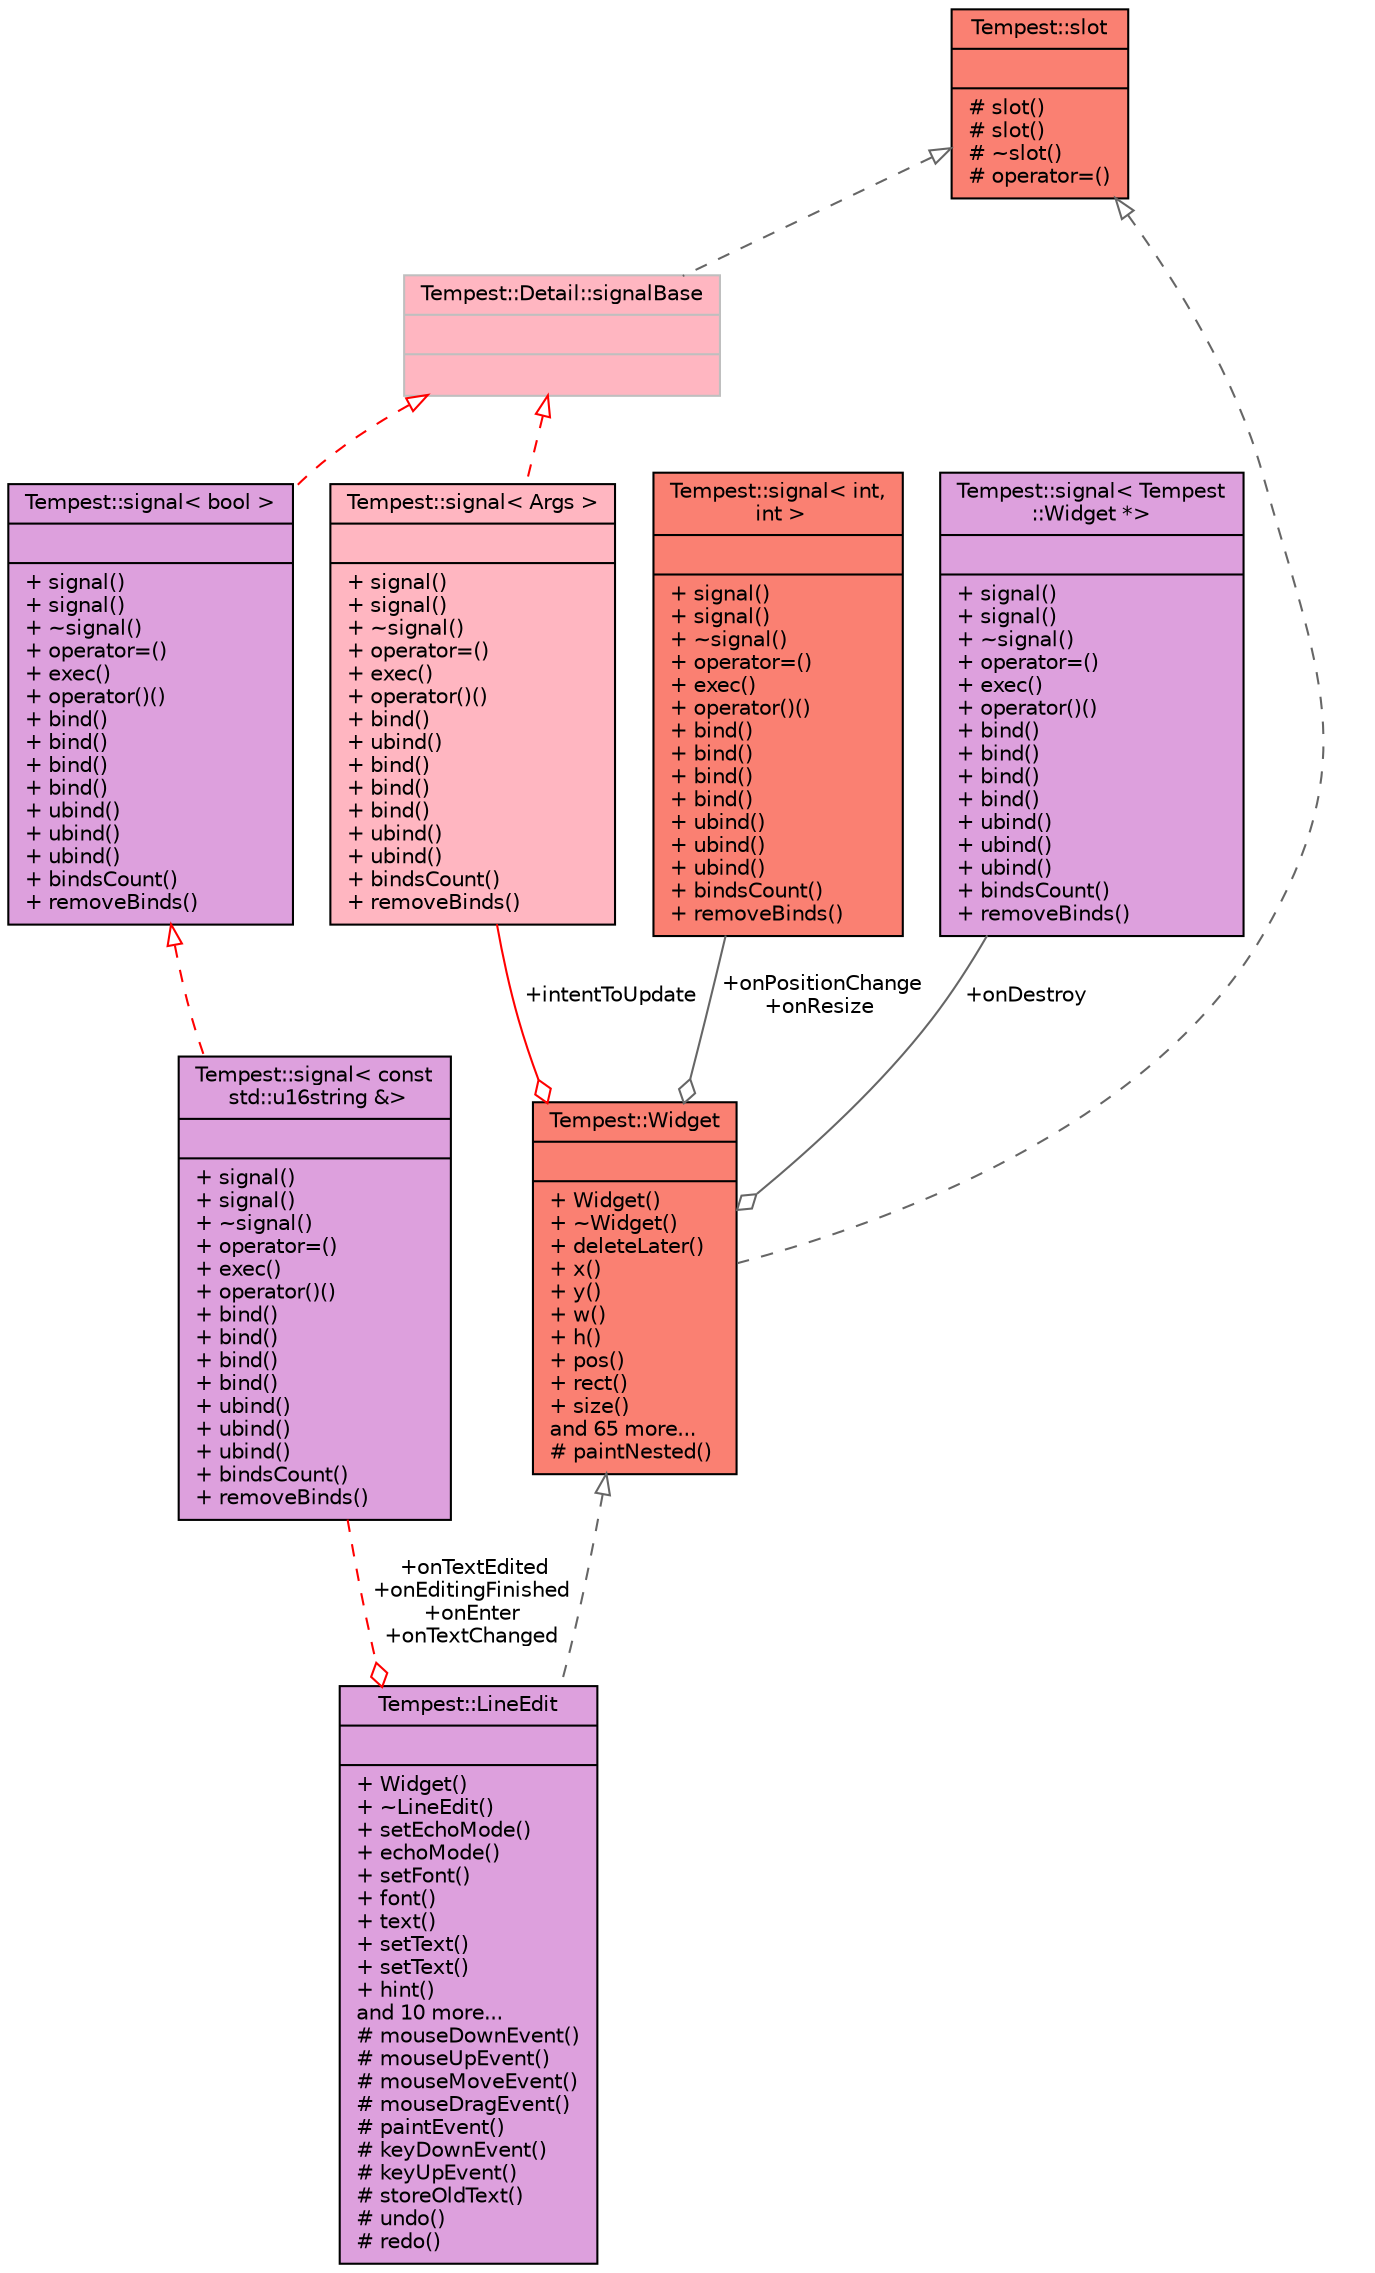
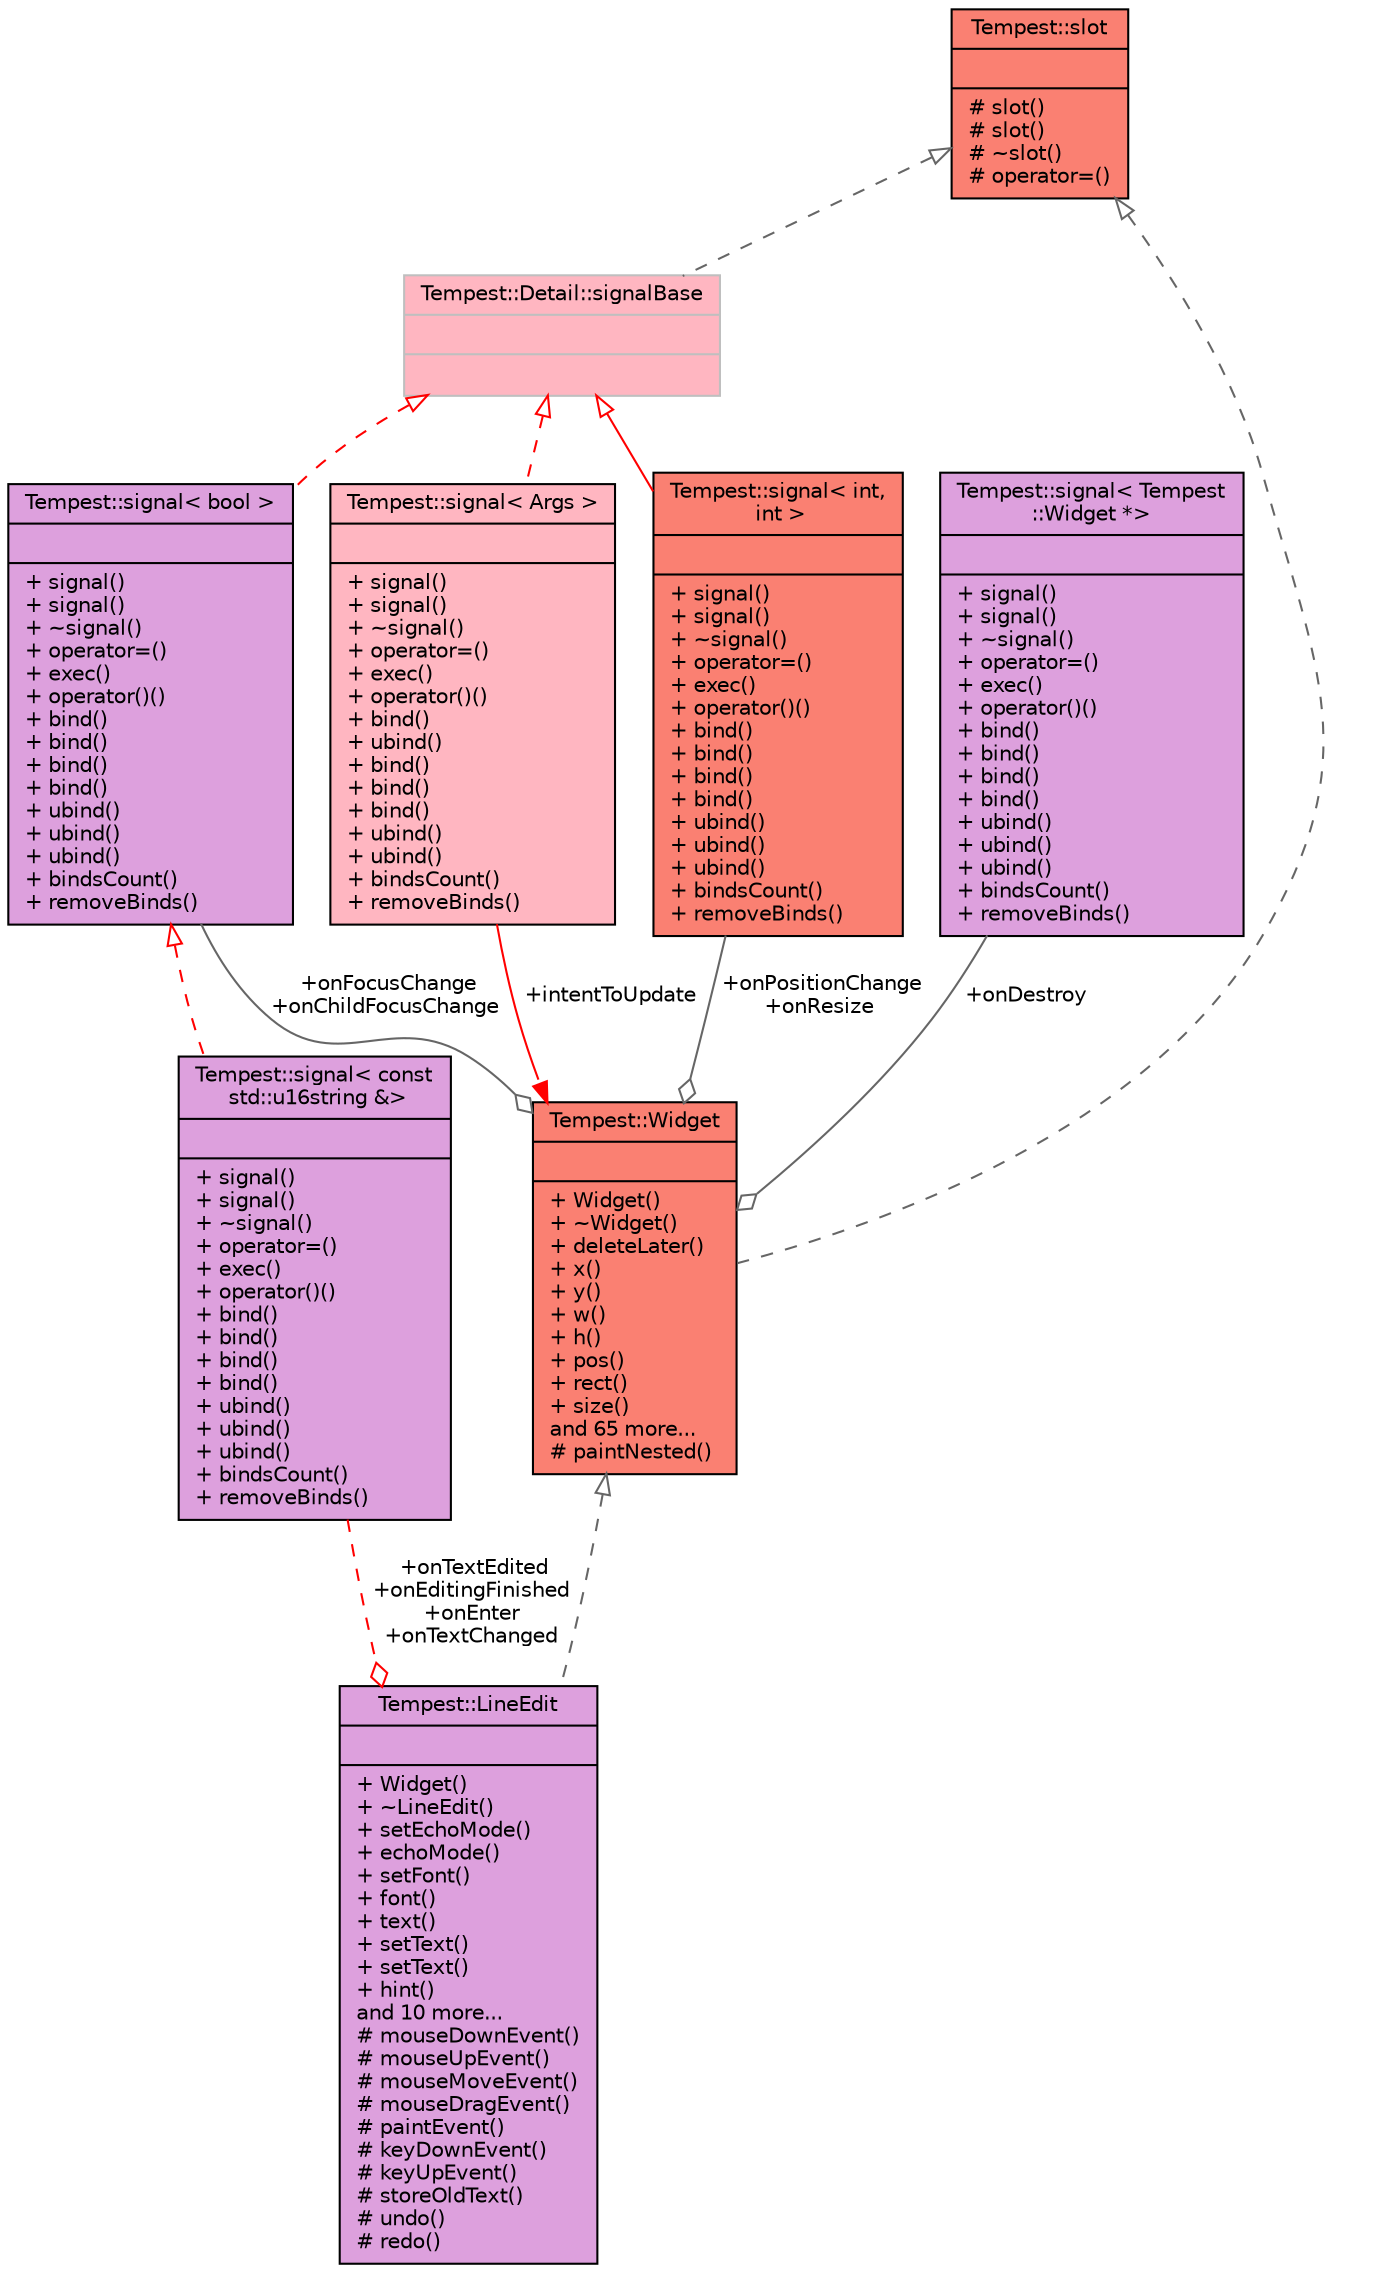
none -> (630, 452)
(514, 1003) -> (514, 1003)
none -> (339, 1043)
